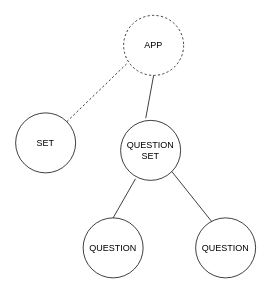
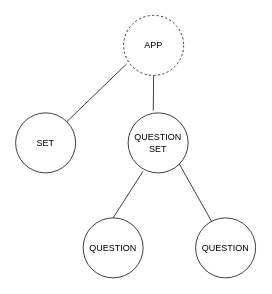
(96, 93) -> (96, 93)
(150, 150) -> (158, 143)
